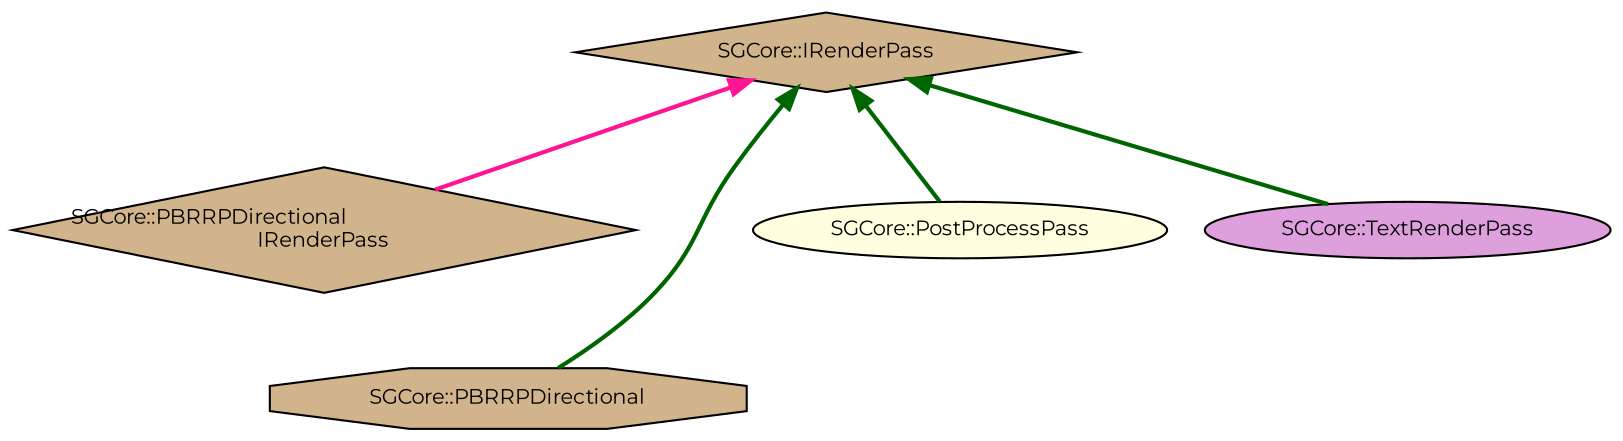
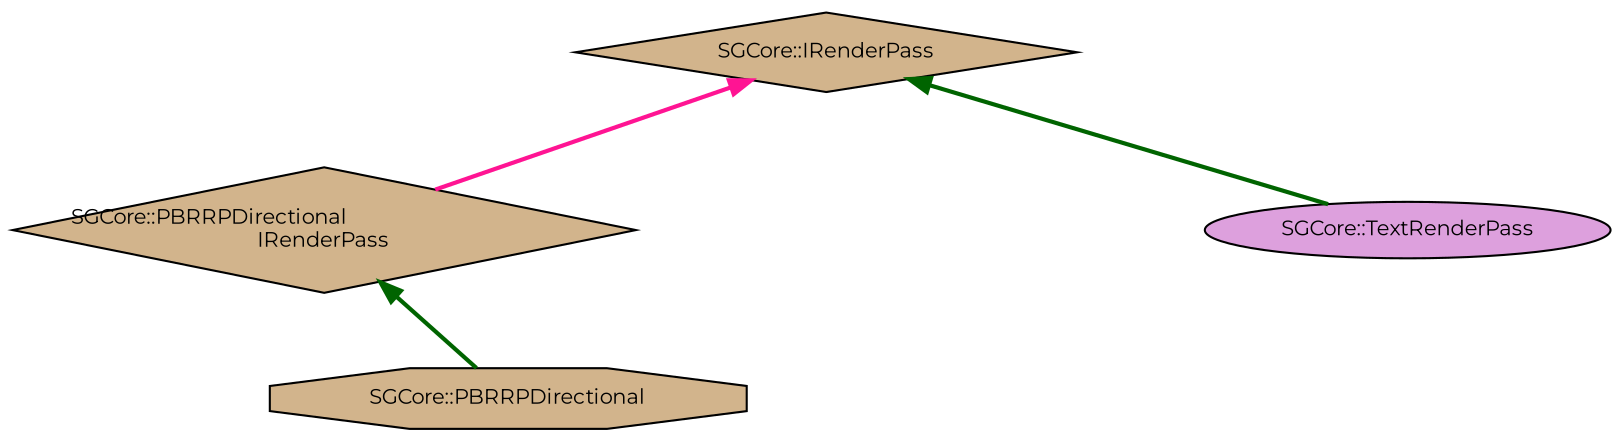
(960, 230) -> none
(687, 251) -> (436, 332)
